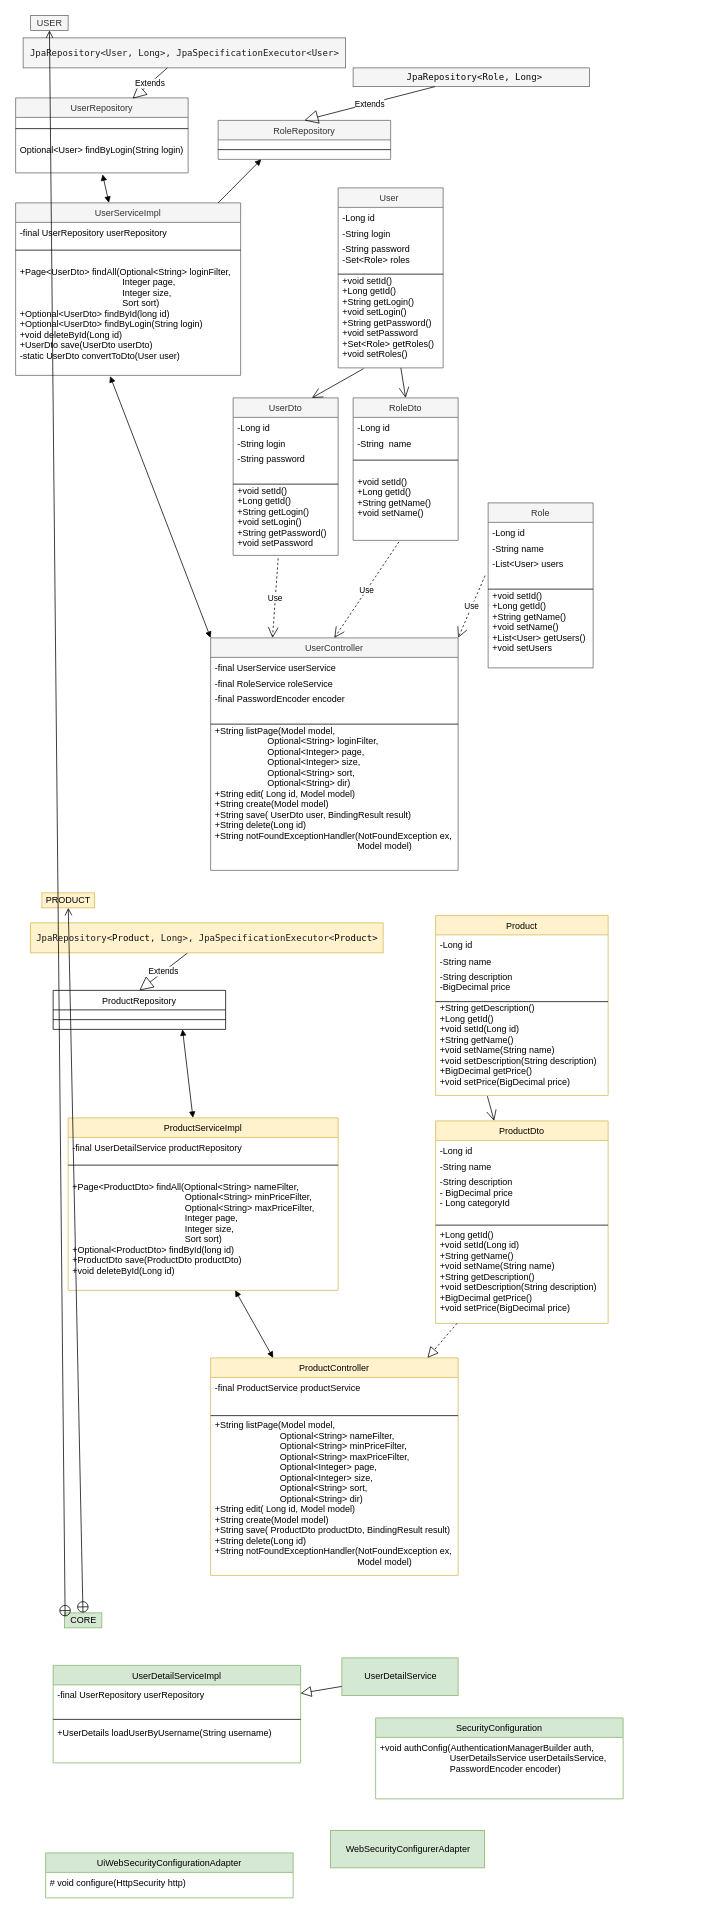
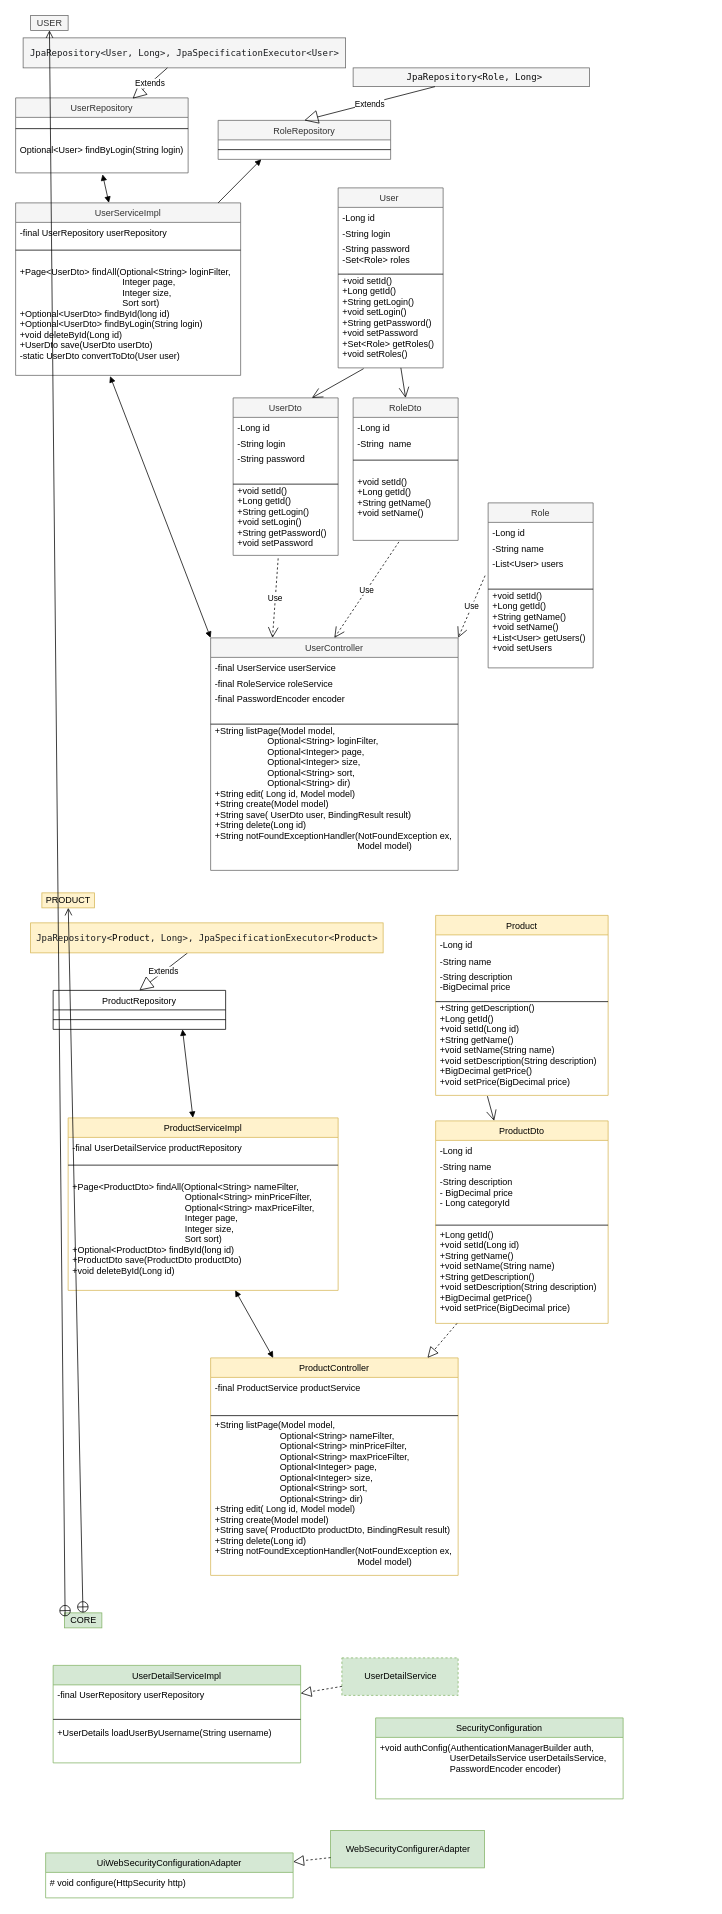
(400, 1677) -> (400, 1677)
(326, 1689) -> (326, 1689)
none -> (317, 1859)
